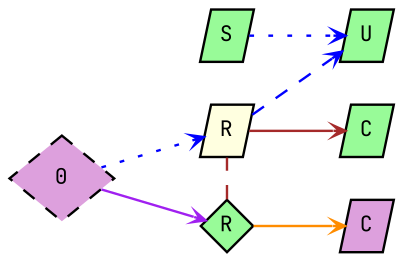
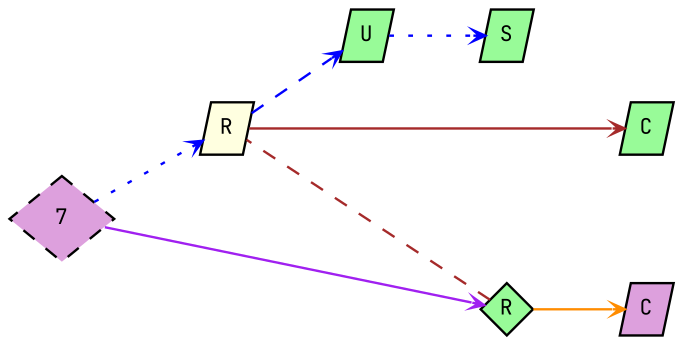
(291, 36) -> (431, 36)
(62, 178) -> (62, 219)
